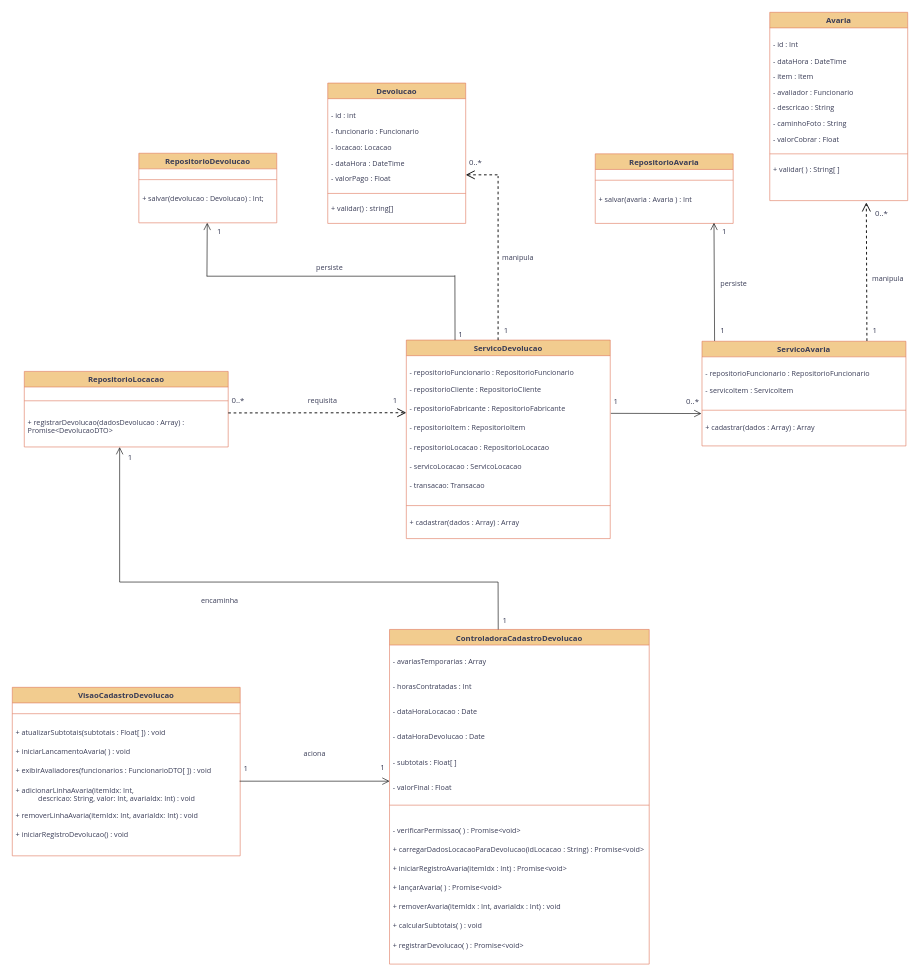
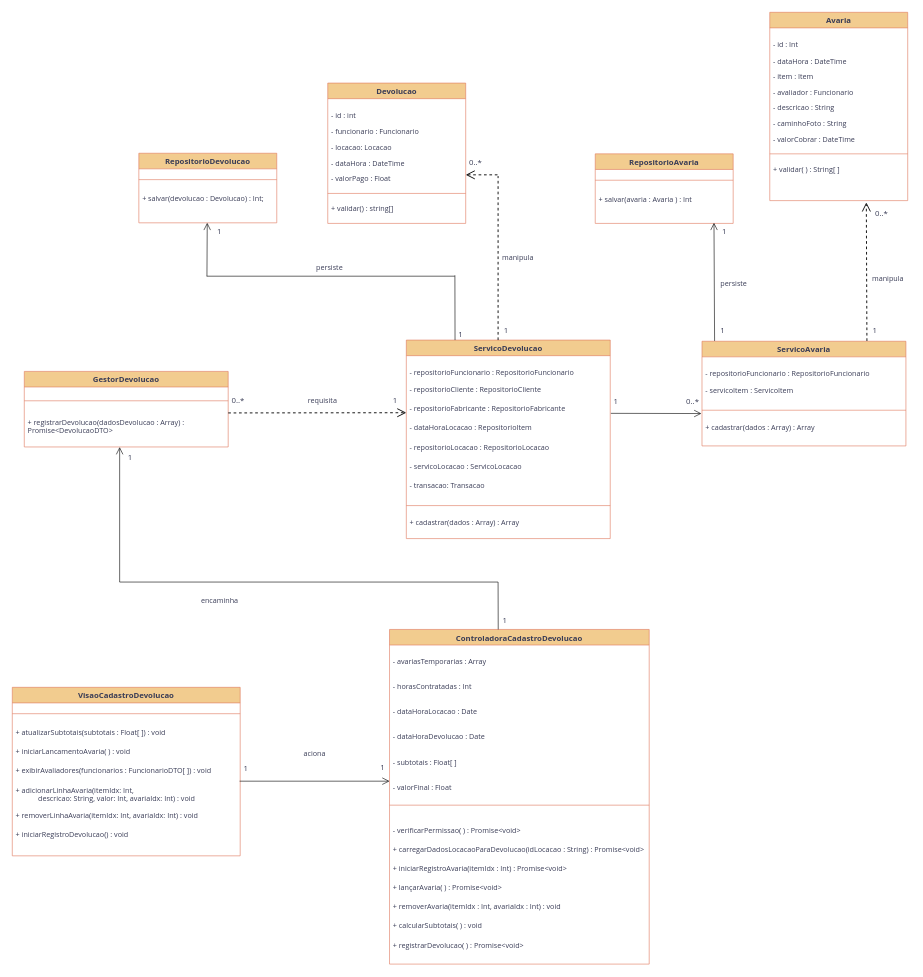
(810, 139) -> (816, 139)
(126, 380) -> (126, 380)
(473, 428) -> (475, 428)
